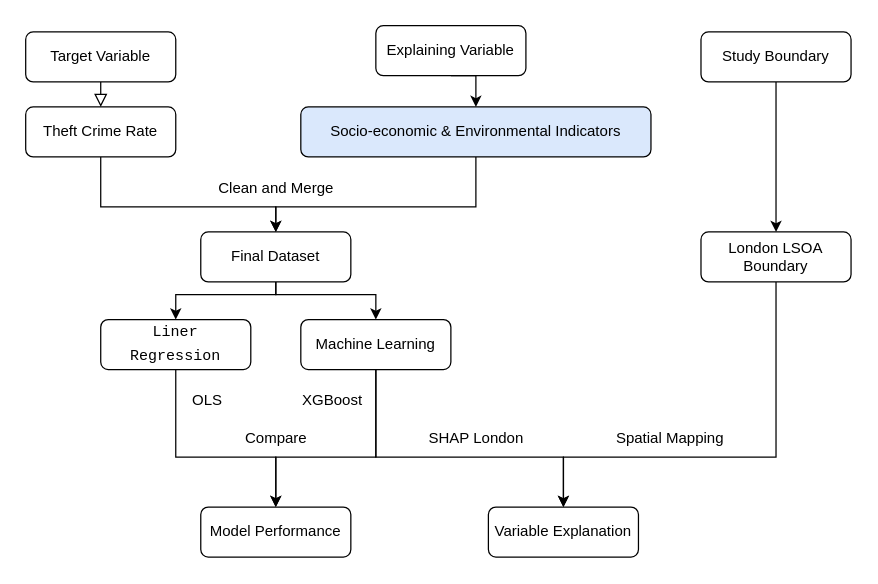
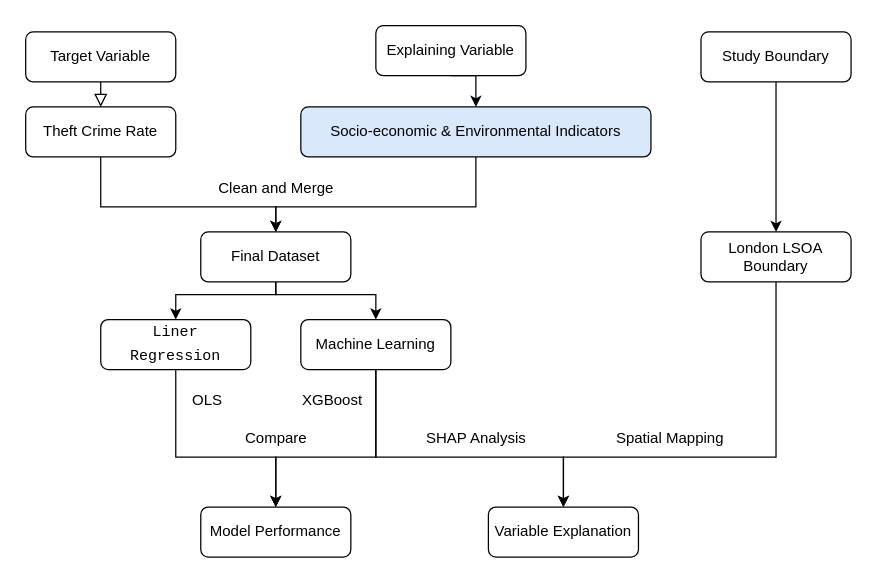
(476, 438) -> (476, 438)
